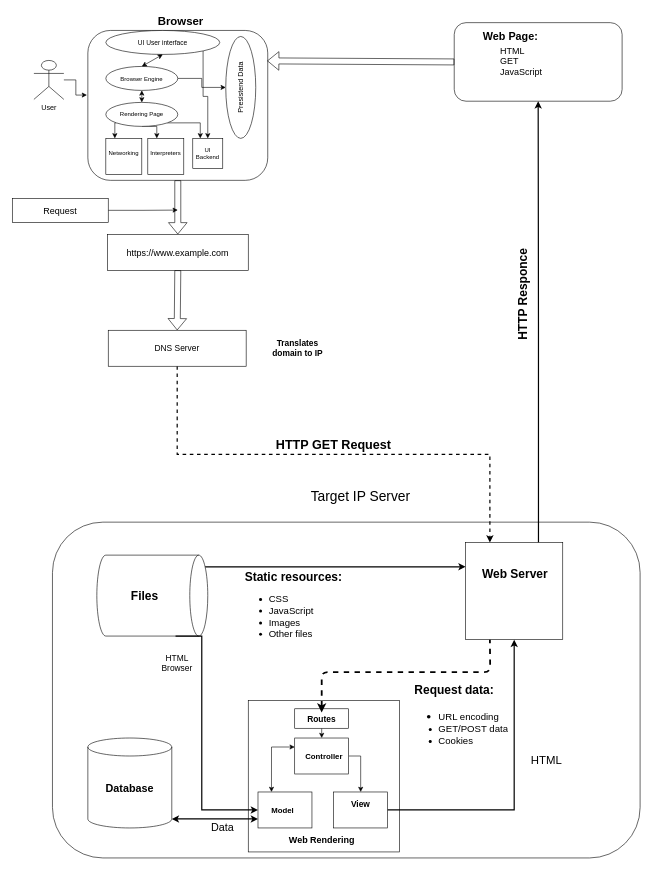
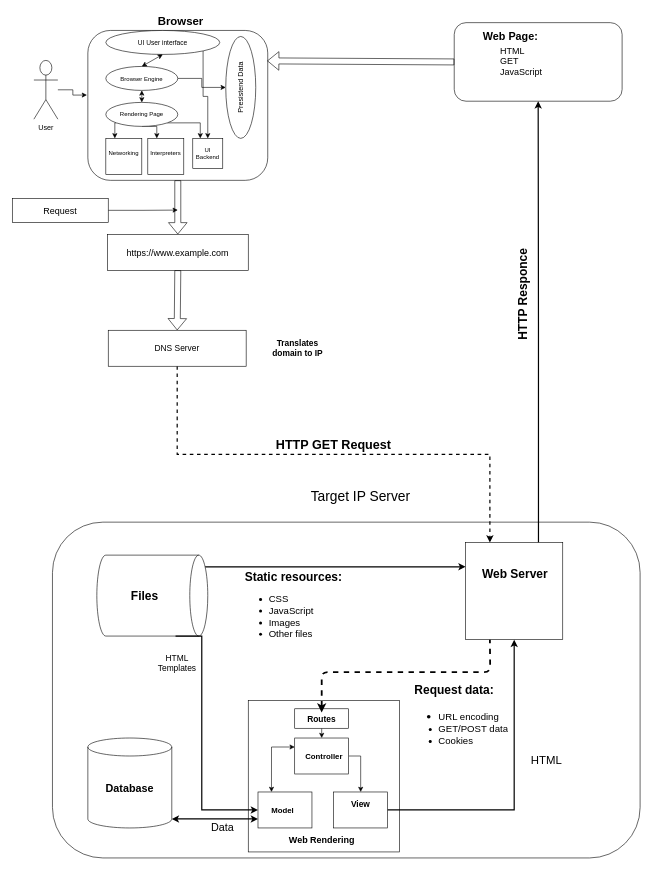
(49, 80) -> (46, 90)
(177, 663) -> (177, 663)
